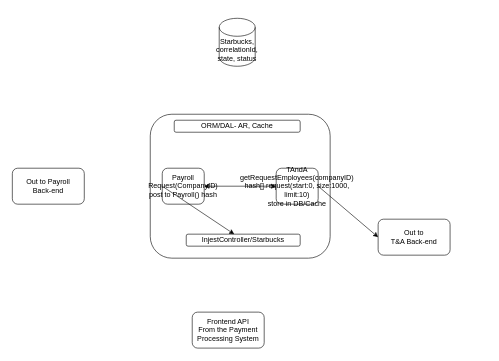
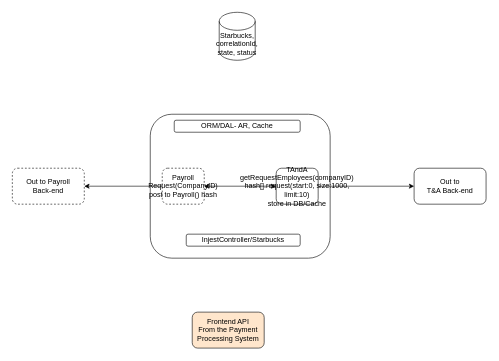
(237, 42) -> (237, 36)
(48, 186) -> (48, 186)
(183, 186) -> (183, 186)
(197, 209) -> (89, 186)
(414, 237) -> (450, 186)
(228, 330) -> (228, 330)
